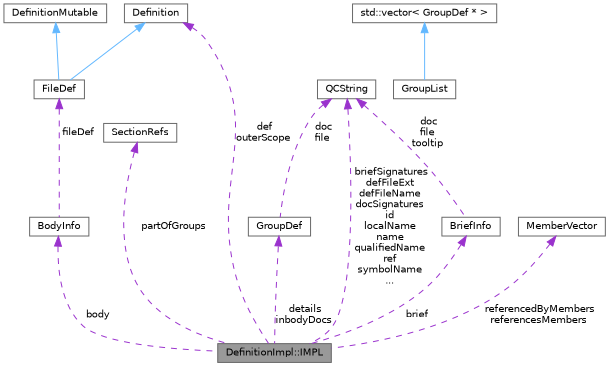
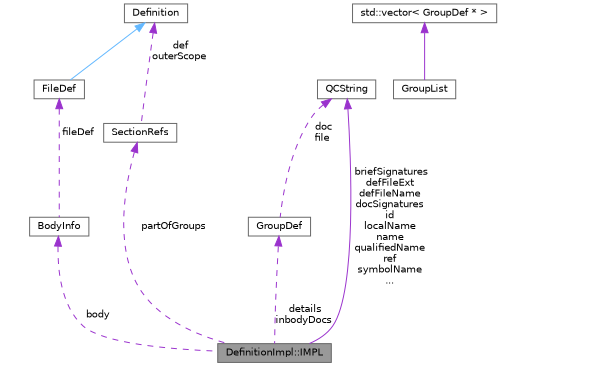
(55, 13) -> none
(425, 57) -> (425, 57)
(231, 183) -> (147, 78)
(471, 227) -> none
(562, 227) -> none
(350, 233) -> (350, 233)
